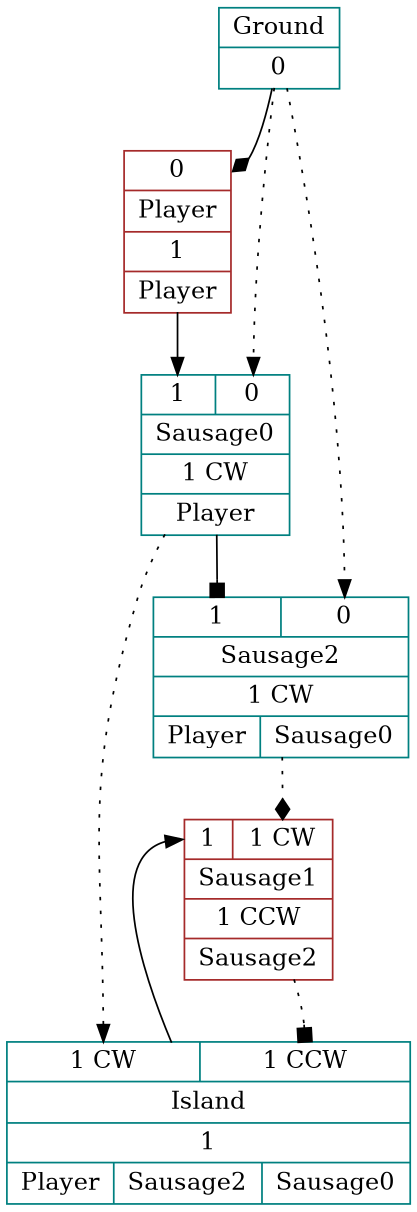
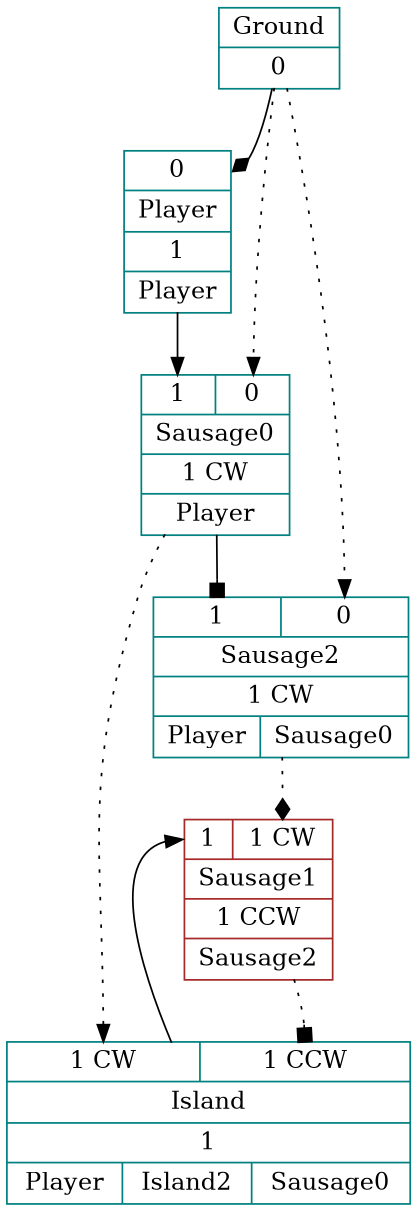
(178, 232) -> (178, 232)
(188, 1182) -> (187, 1182)
